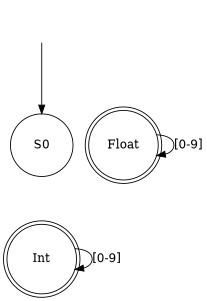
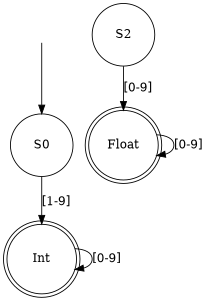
none -> (123, 35)
none -> (42, 196)
